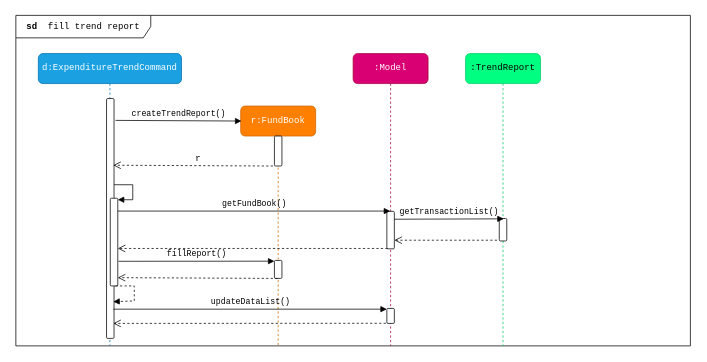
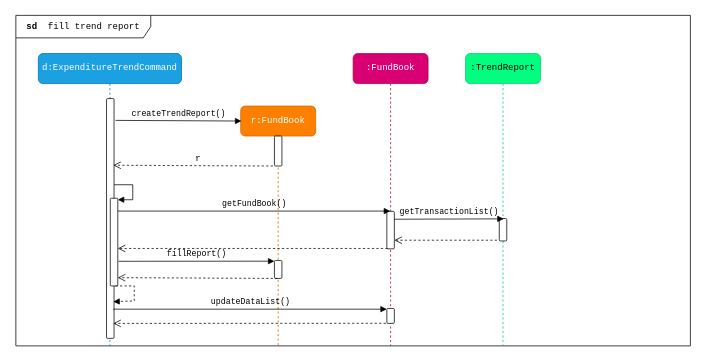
(390, 69) -> (390, 69)
